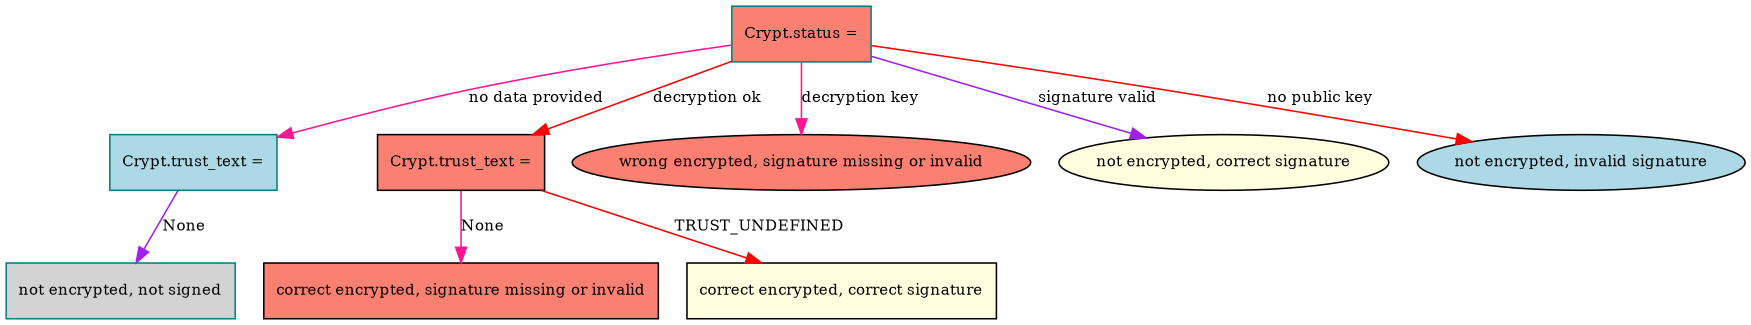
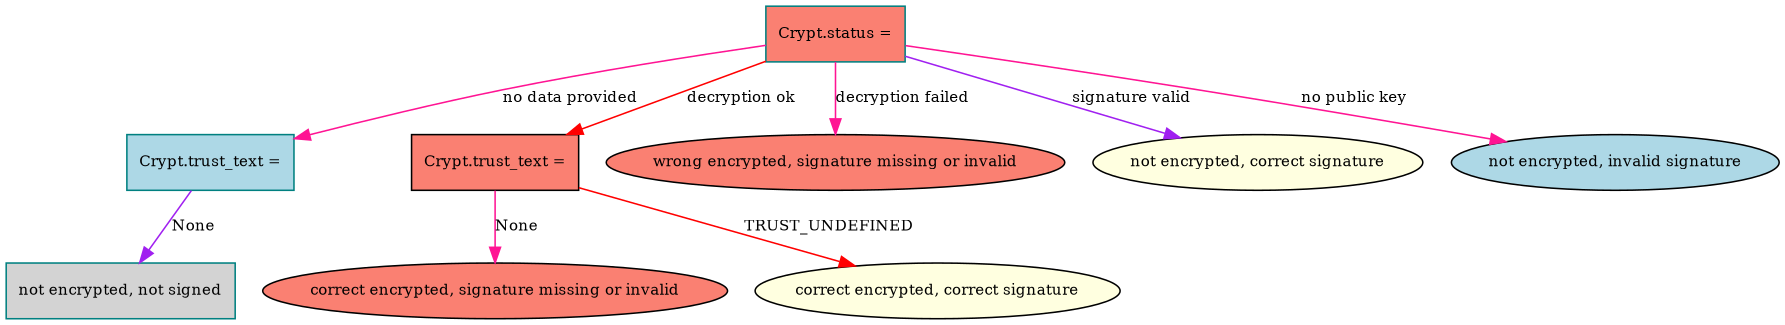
(1164, 90) -> (1198, 90)
(860, 98) -> (903, 98)
(461, 291) -> (495, 291)
(842, 291) -> (938, 291)
